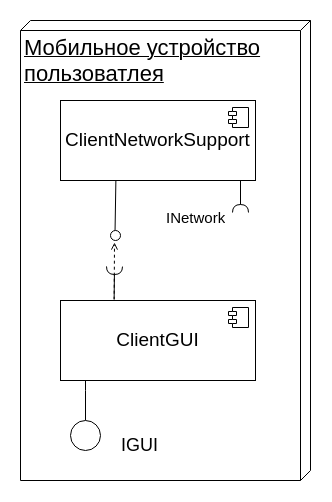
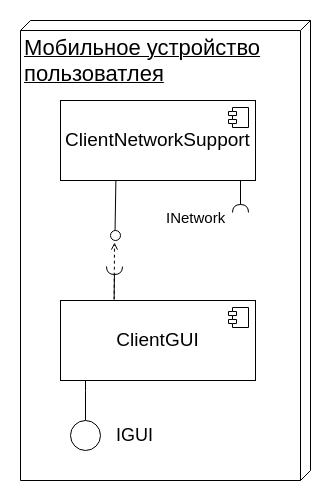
(156, 446) -> (151, 436)
